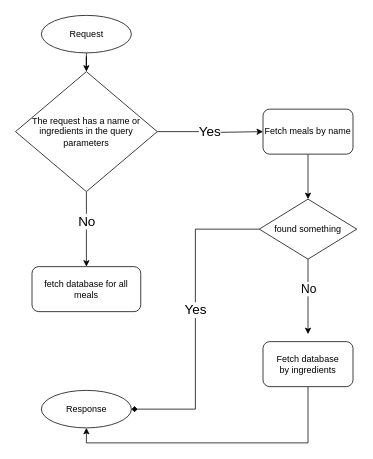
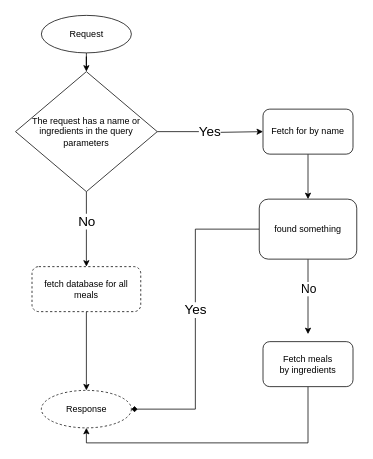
(308, 132) -> (308, 132)
(308, 229) -> (308, 229)
(86, 289) -> (86, 289)
none -> (86, 348)
(308, 364) -> (308, 364)
(86, 409) -> (86, 409)
